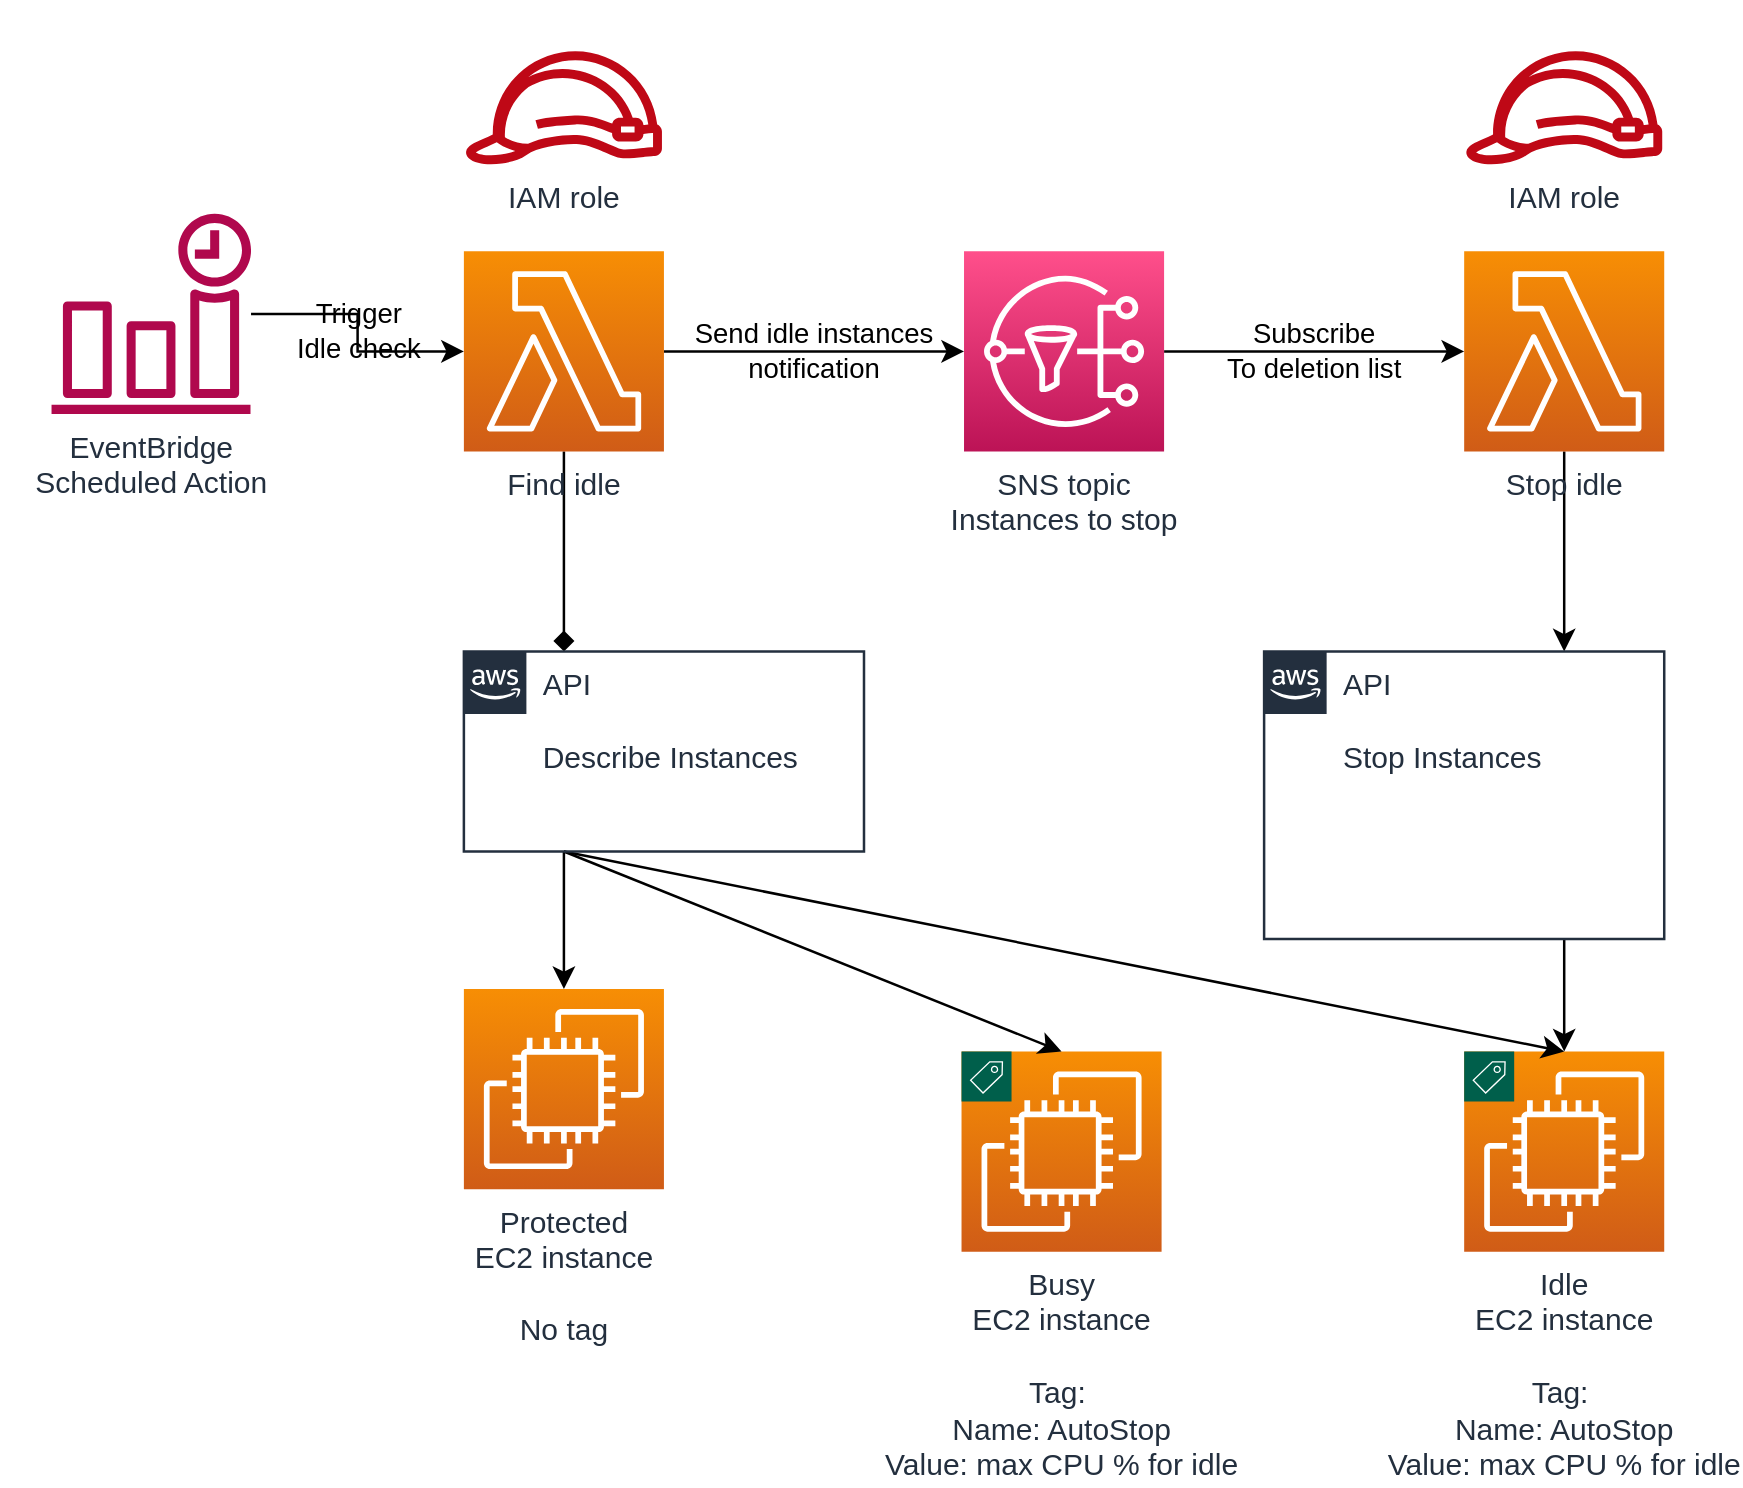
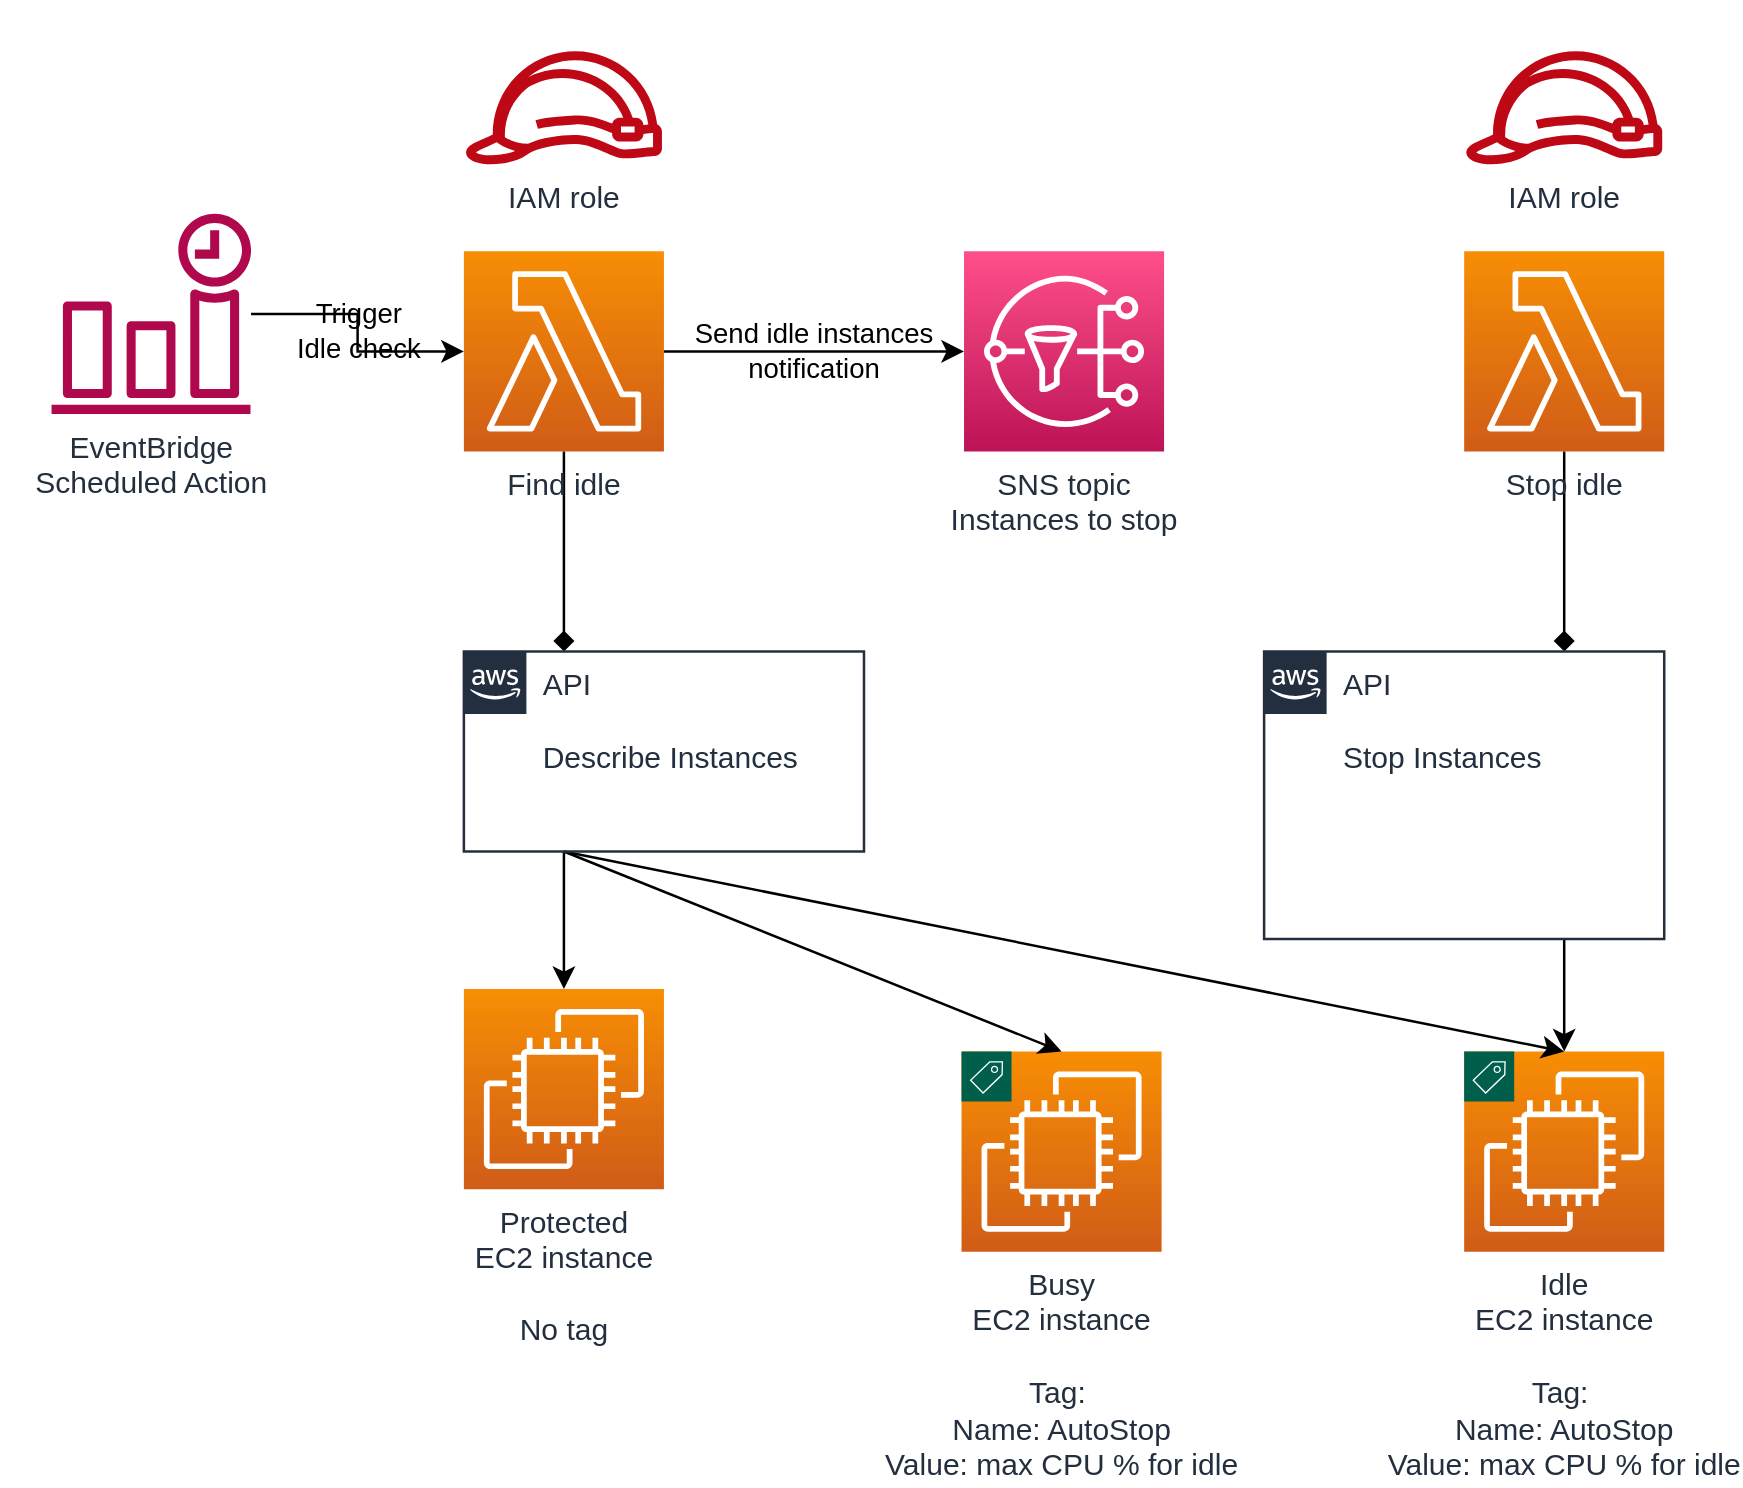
(1306, 351) -> none
(1564, 632) -> (1564, 631)
